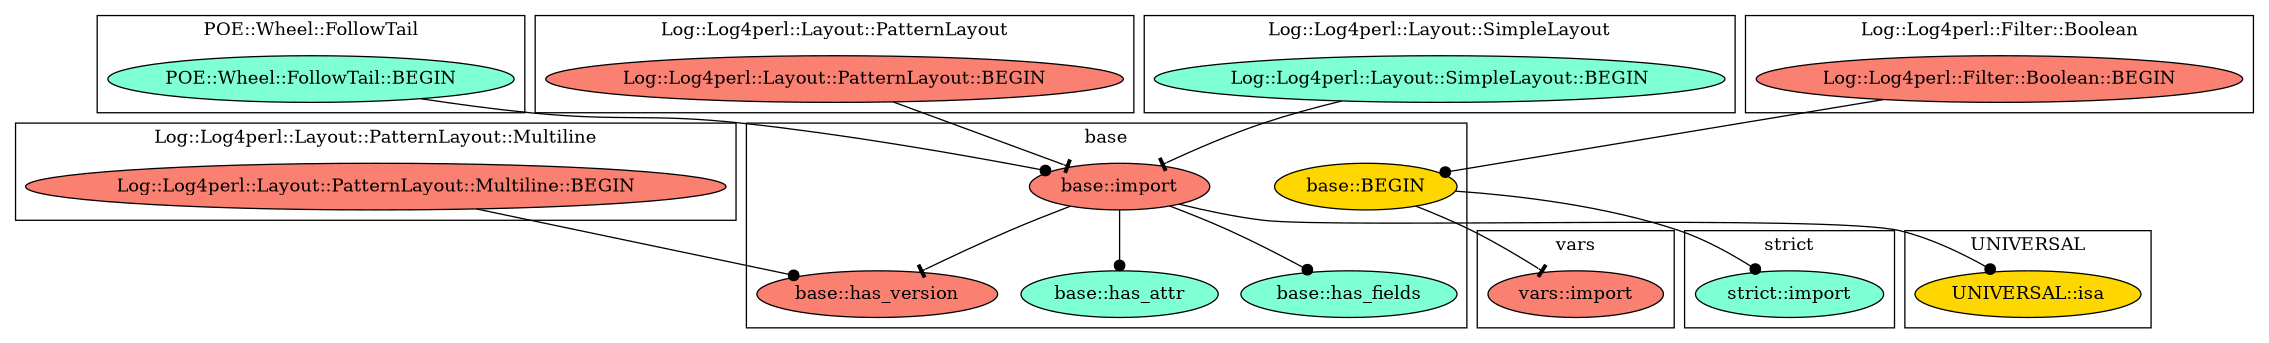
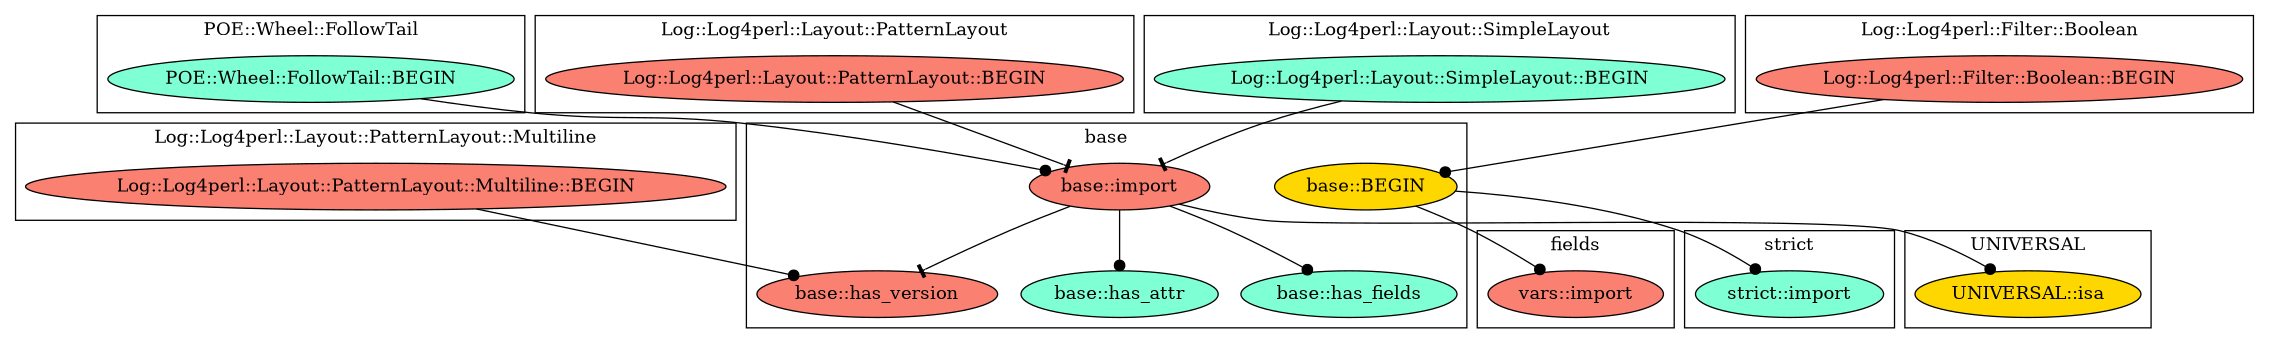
(1488, 239) -> (1489, 239)
(1576, 246) -> (1576, 246)
